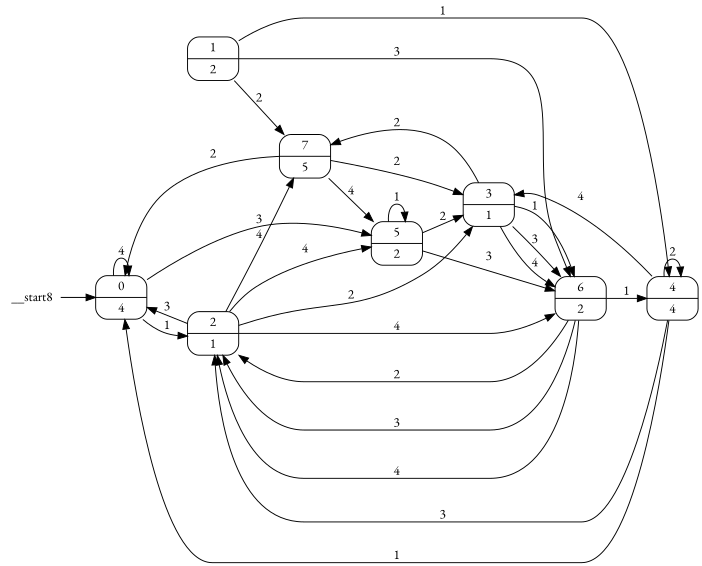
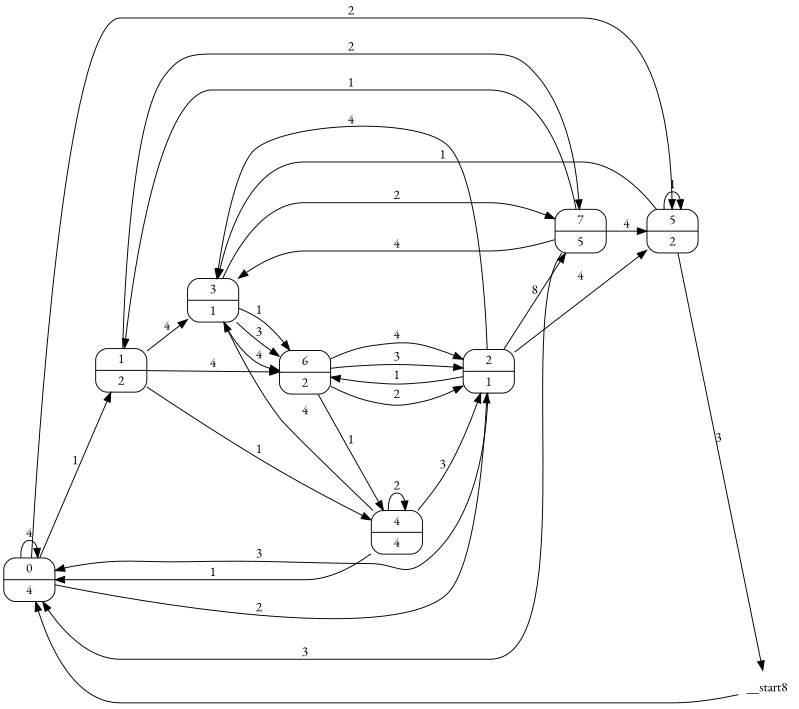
(397, 52) -> (213, 363)
none -> (293, 90)
(213, 154) -> (305, 652)
(397, 162) -> (397, 244)
(443, 216) -> (443, 155)
(259, 219) -> (351, 11)
(259, 234) -> (535, 290)
(484, 270) -> (719, 457)
(351, 295) -> (351, 120)
(167, 325) -> (259, 608)
(397, 326) -> (397, 376)
none -> (163, 338)
none -> (73, 479)
